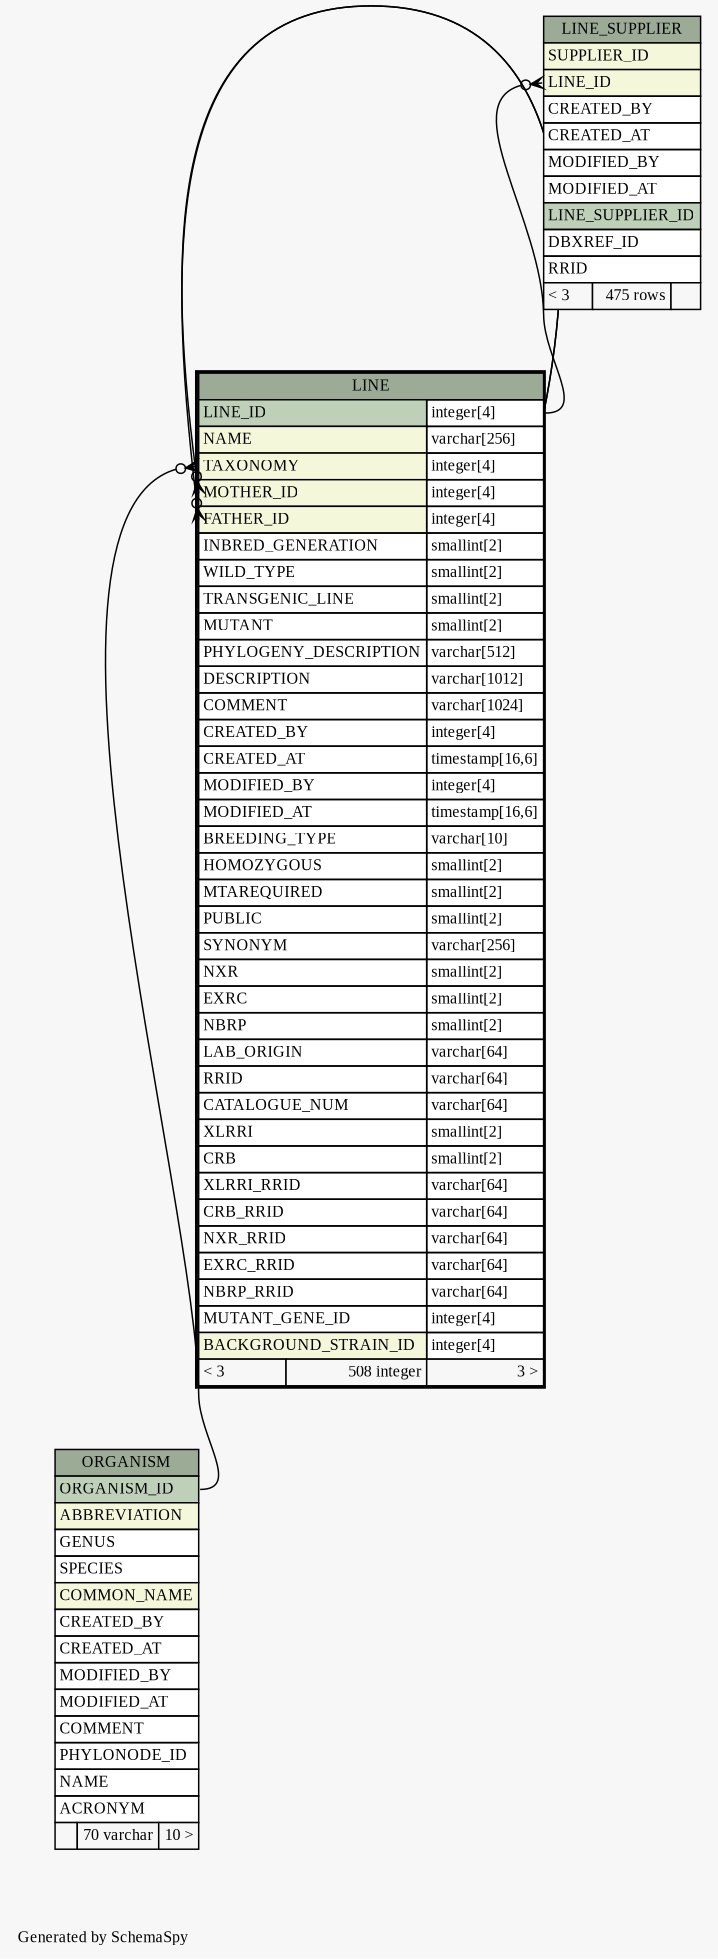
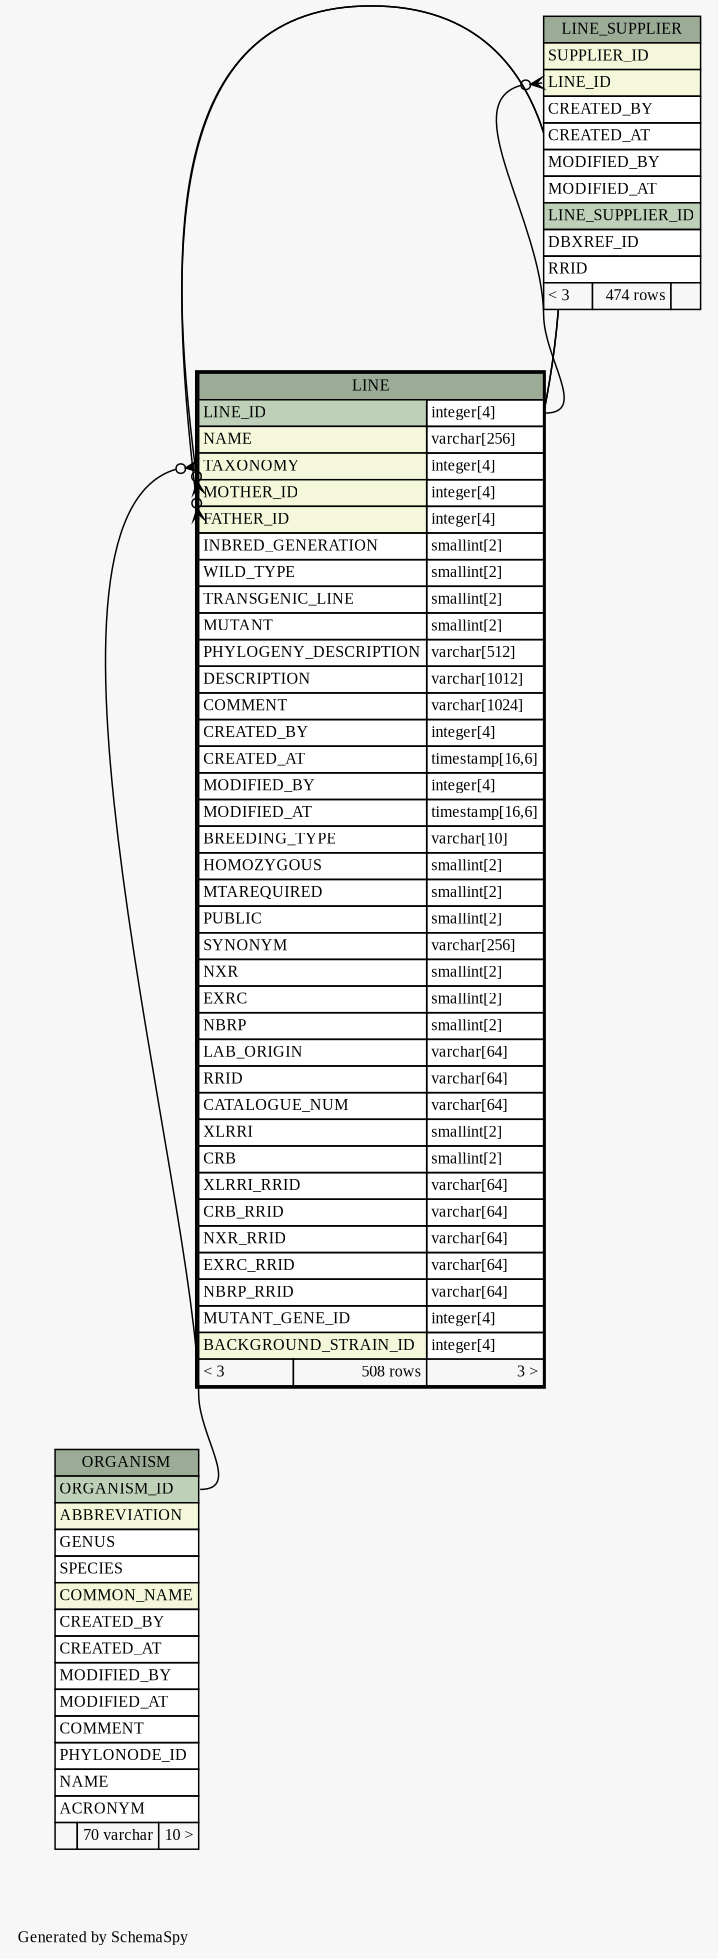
(636, 295) -> (636, 295)
(385, 1372) -> (392, 1372)
